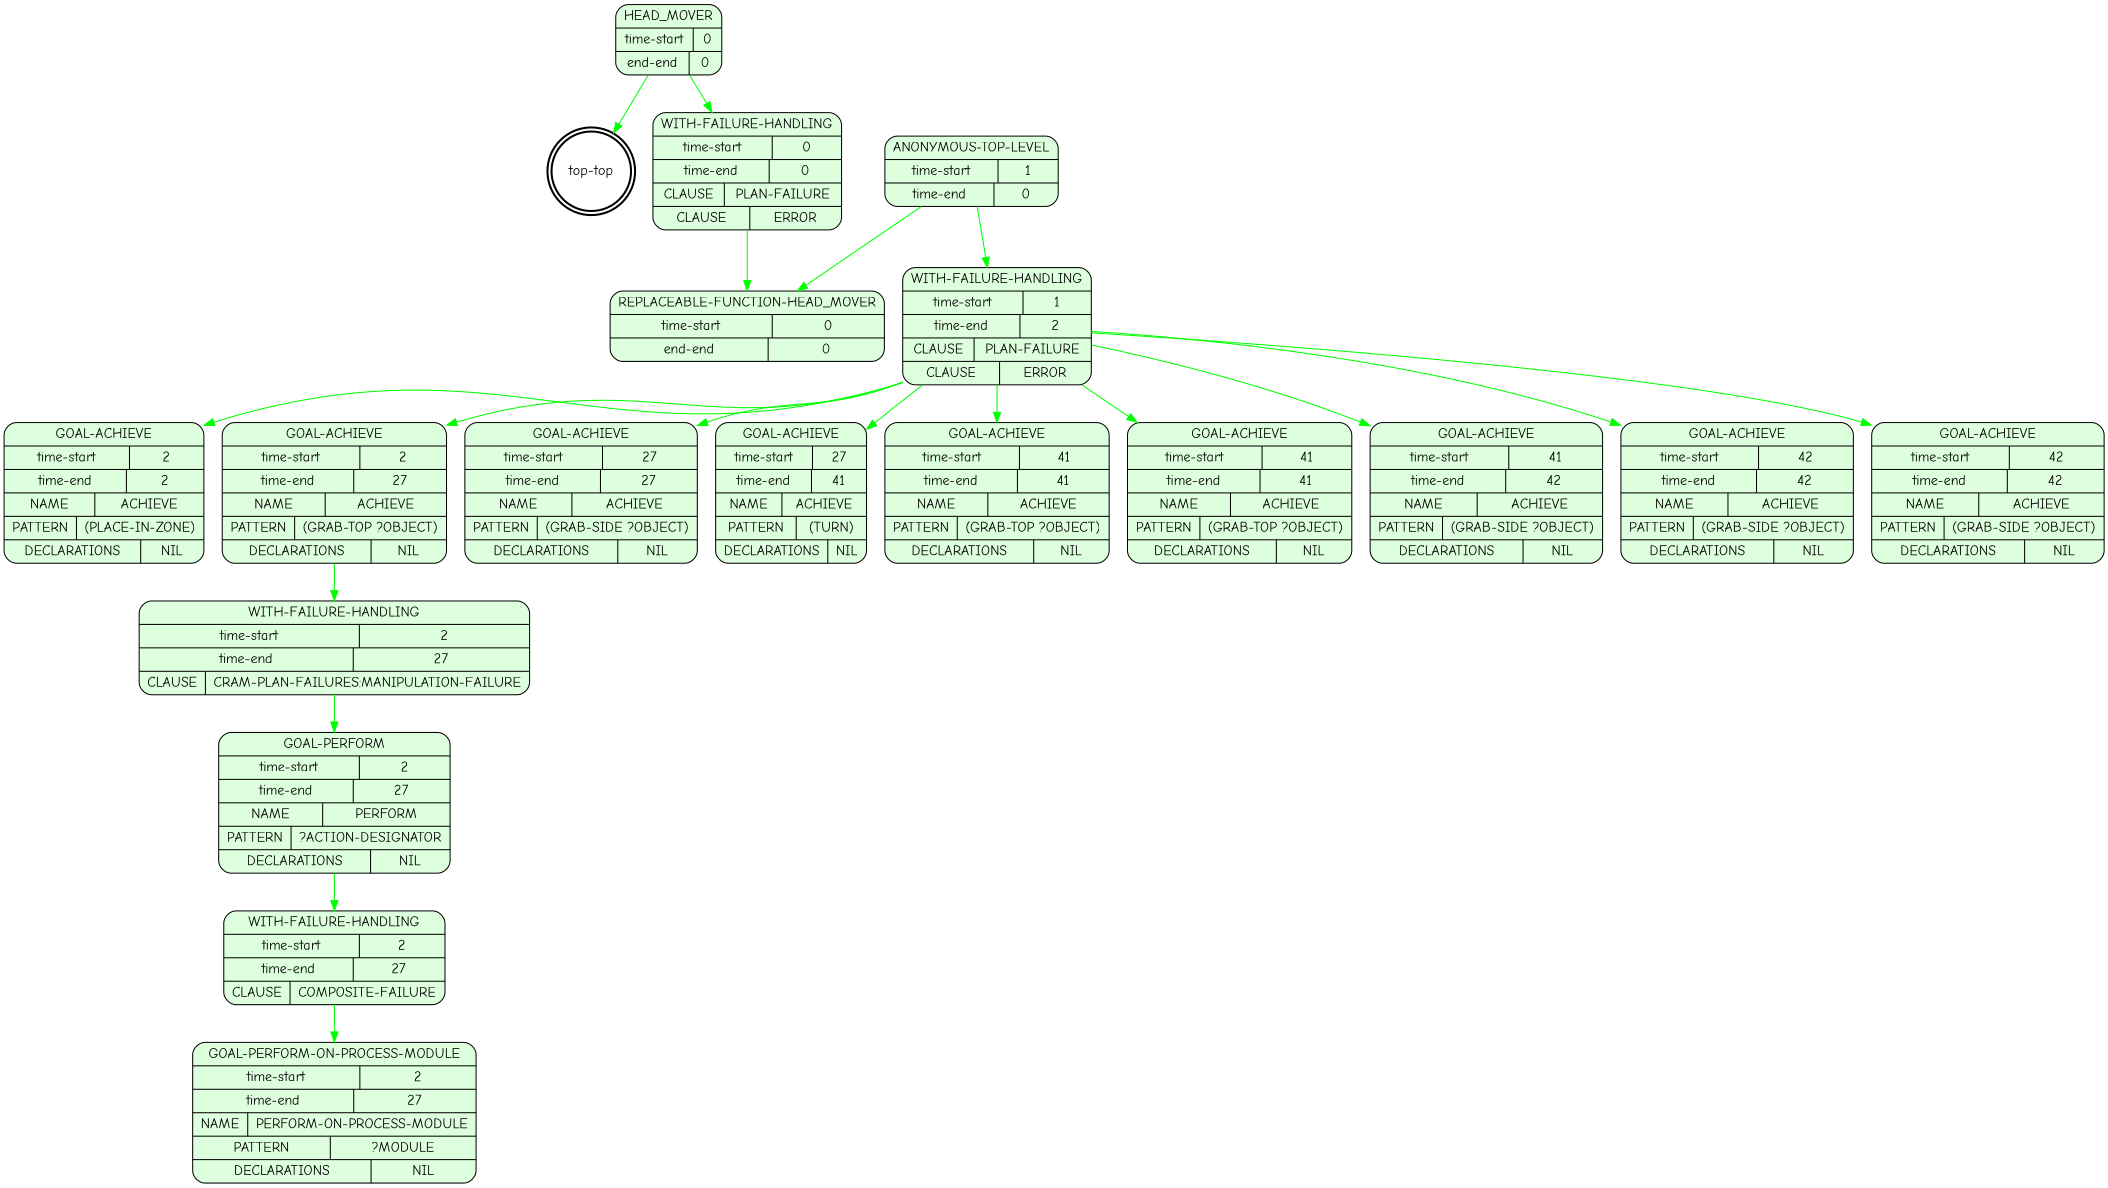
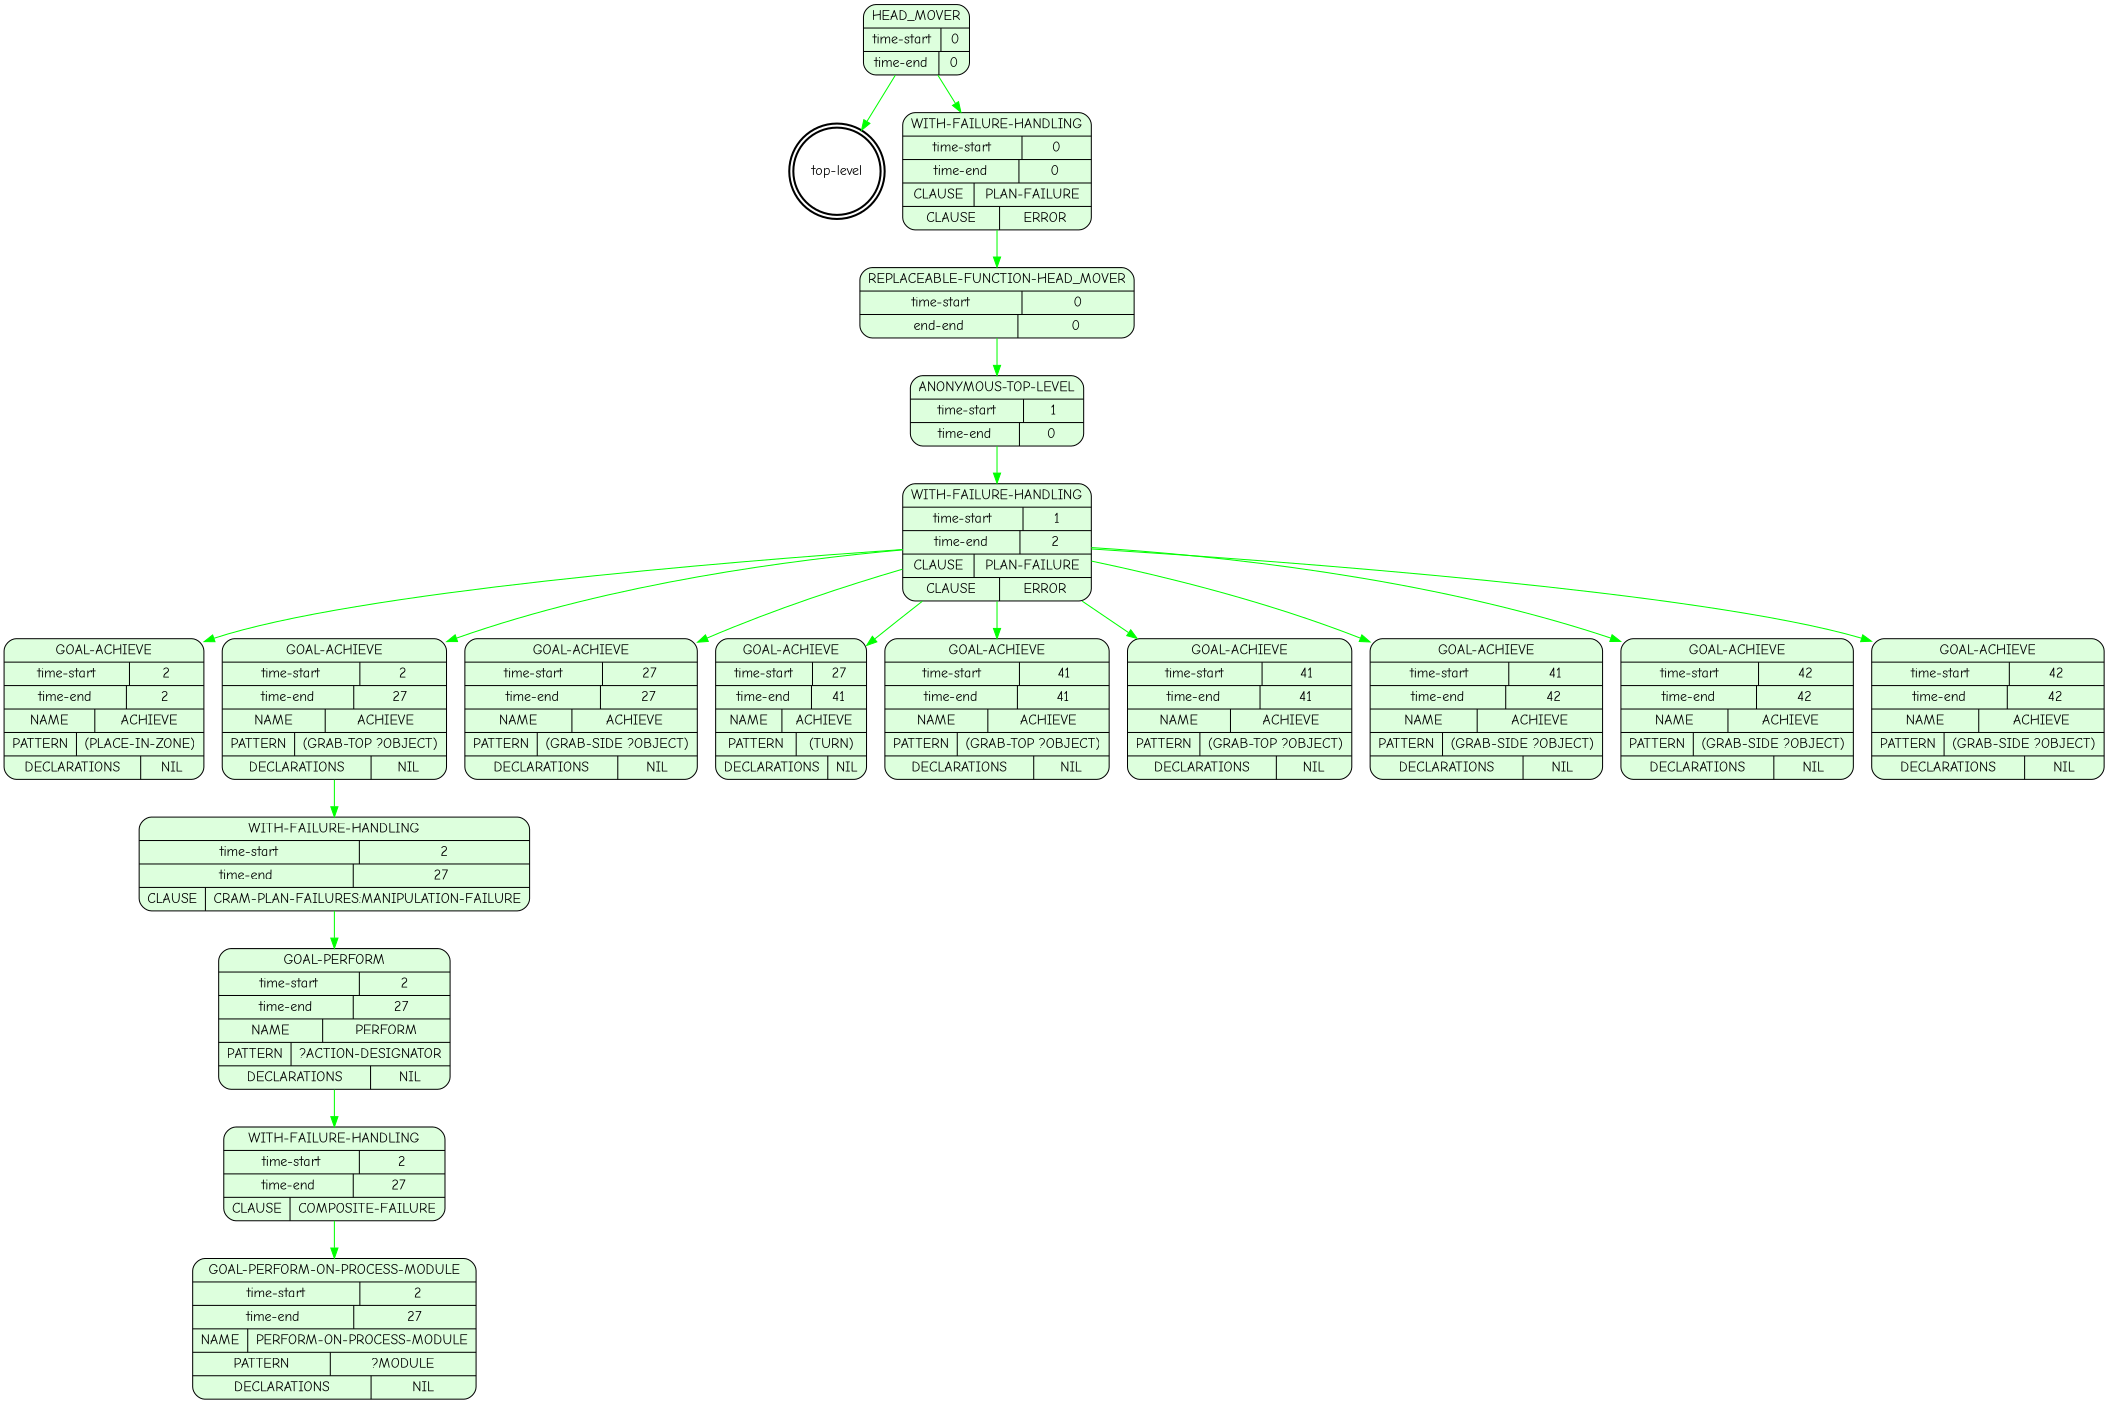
(652, 63) -> (901, 63)
(591, 171) -> (837, 171)
(864, 246) -> (997, 352)
